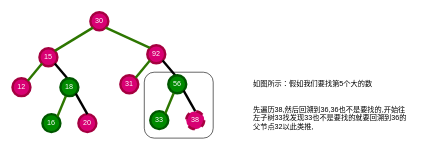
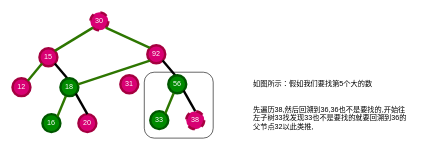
(99, 21) -> (99, 21)
(143, 69) -> (114, 72)
